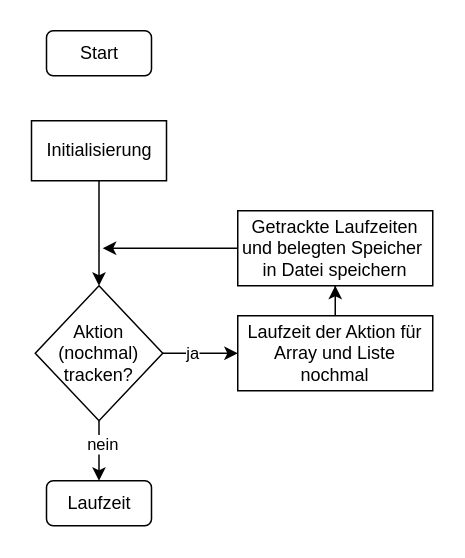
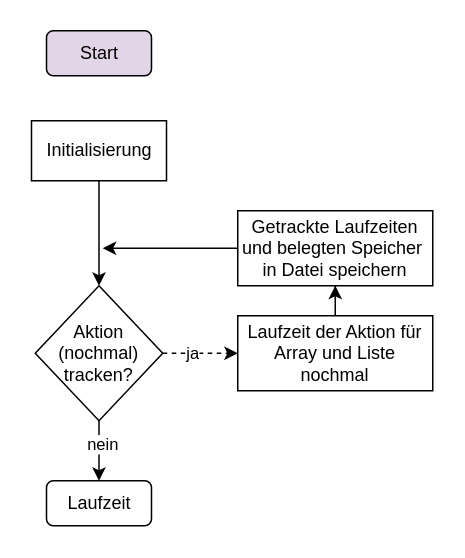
(99, 53) -> (99, 53)
(214, 353) -> (214, 353)
